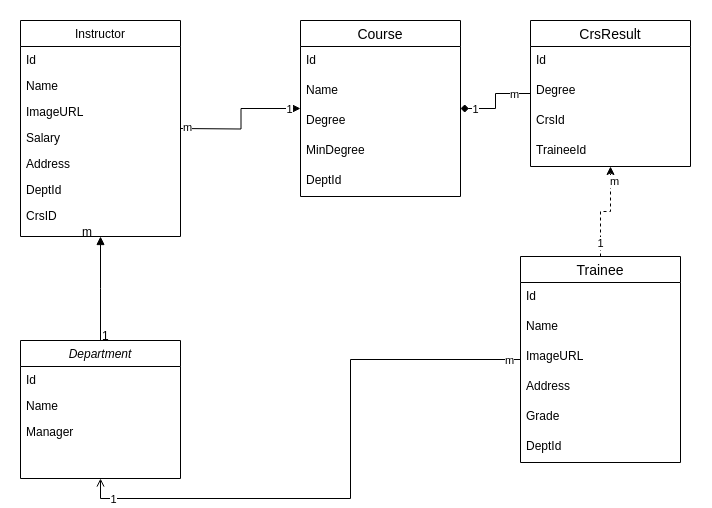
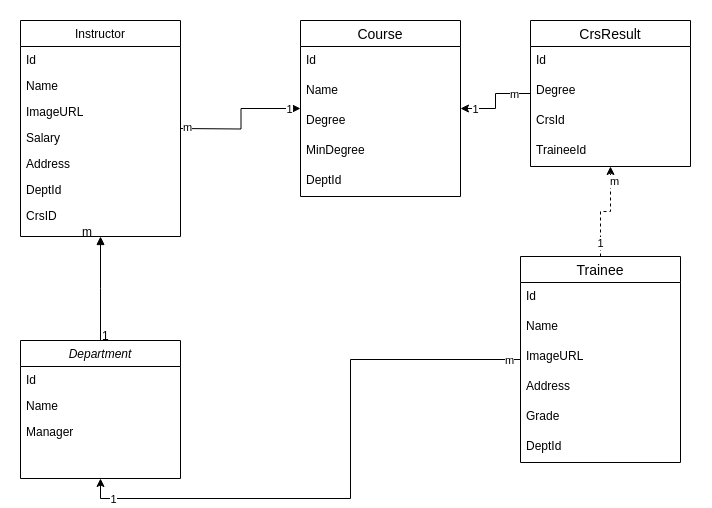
(469, 109) -> (468, 109)
(101, 484) -> (101, 486)
